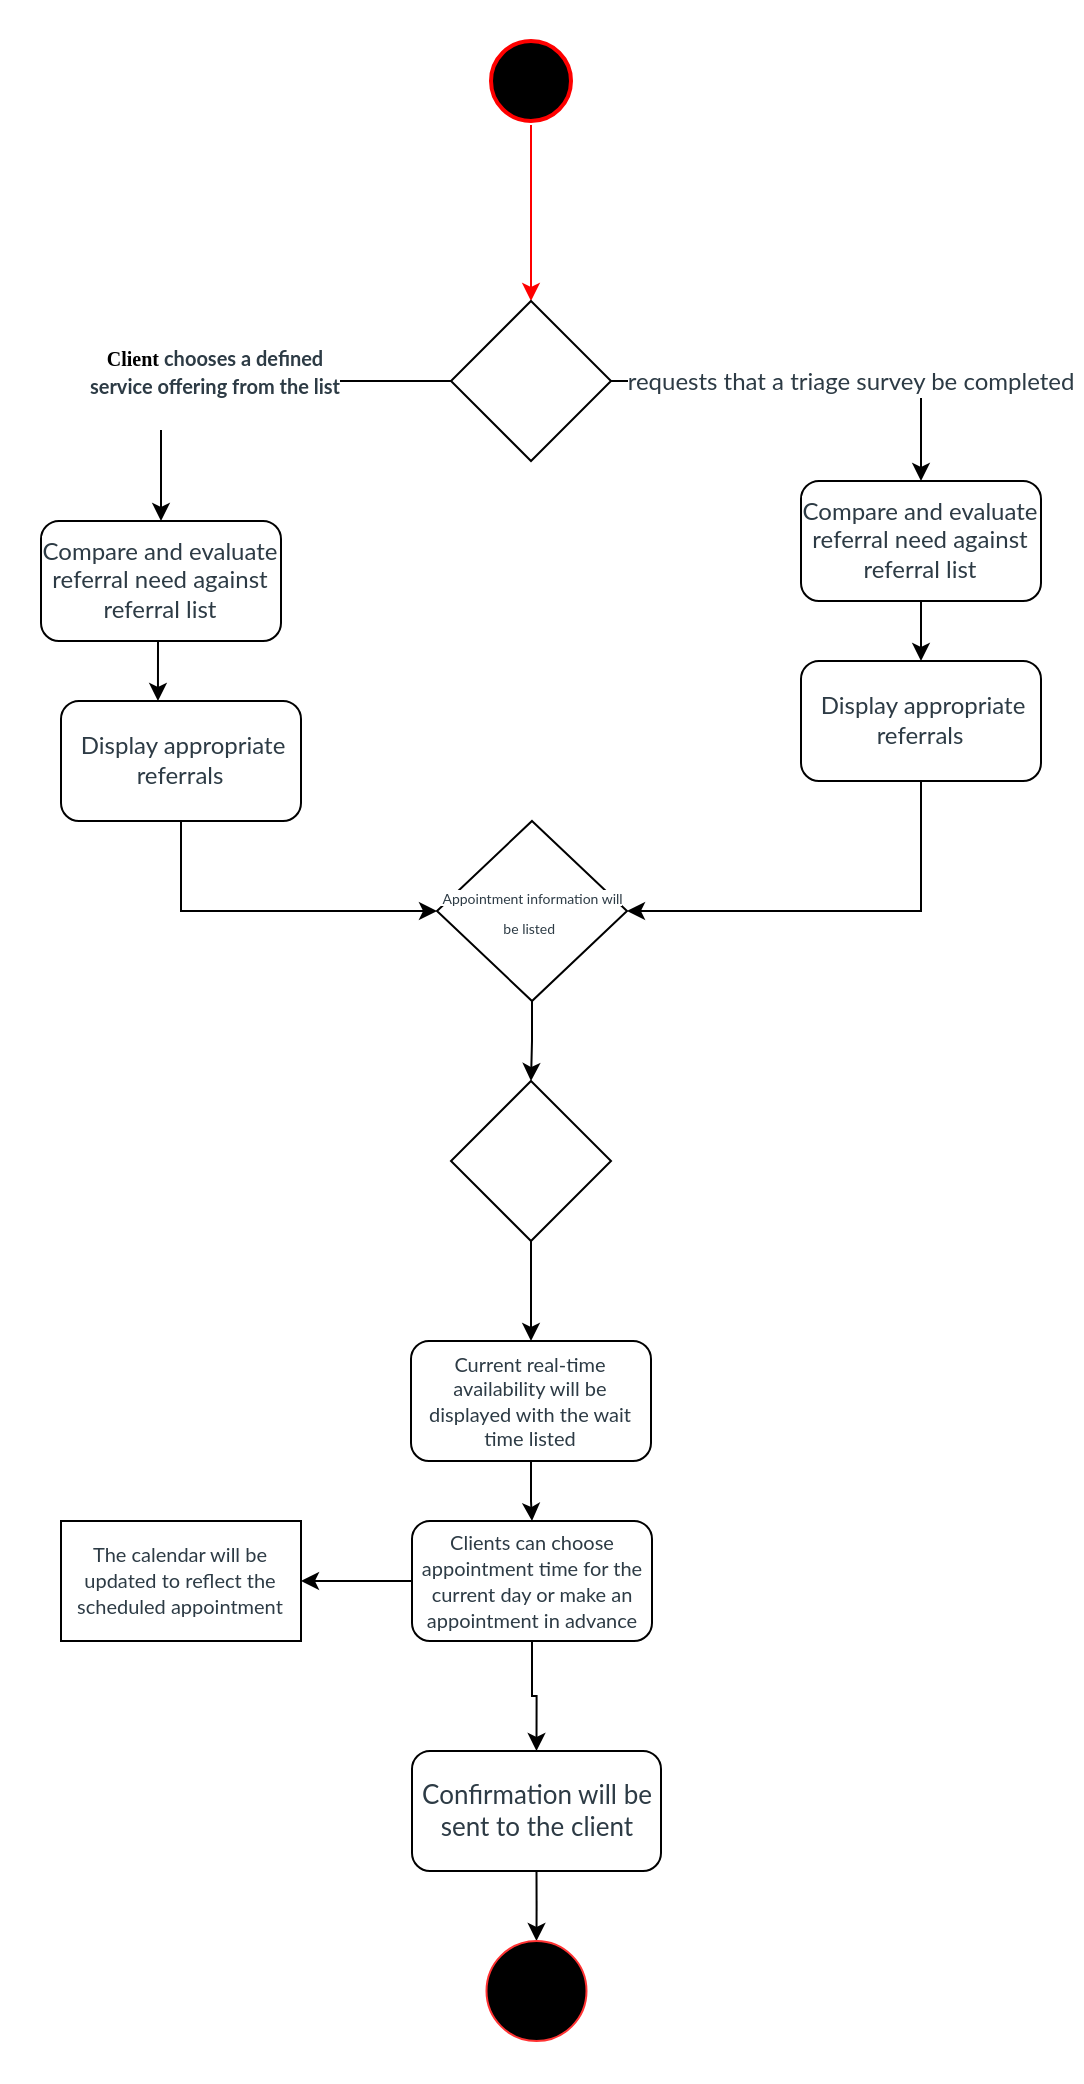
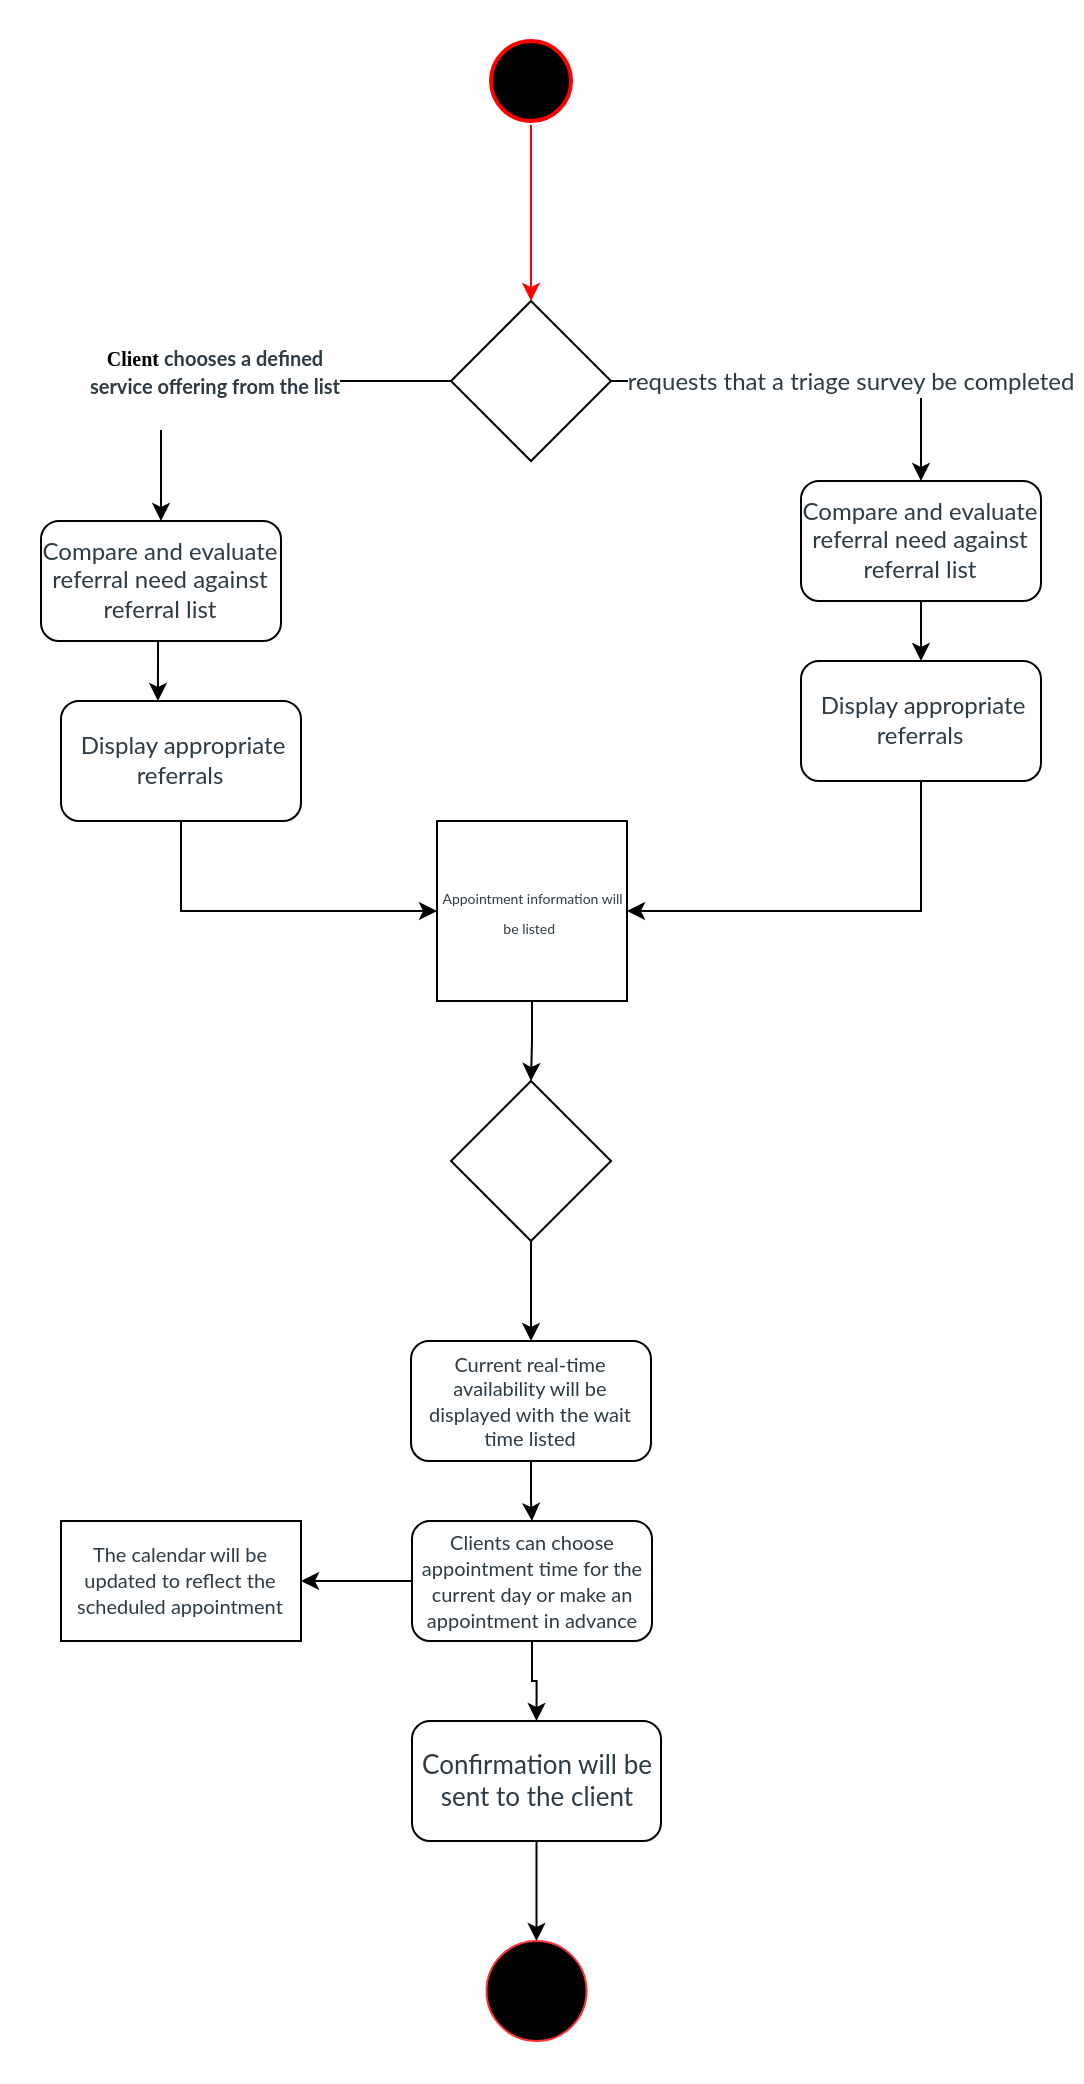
(532, 911) -> (532, 911)
(537, 1811) -> (537, 1781)
